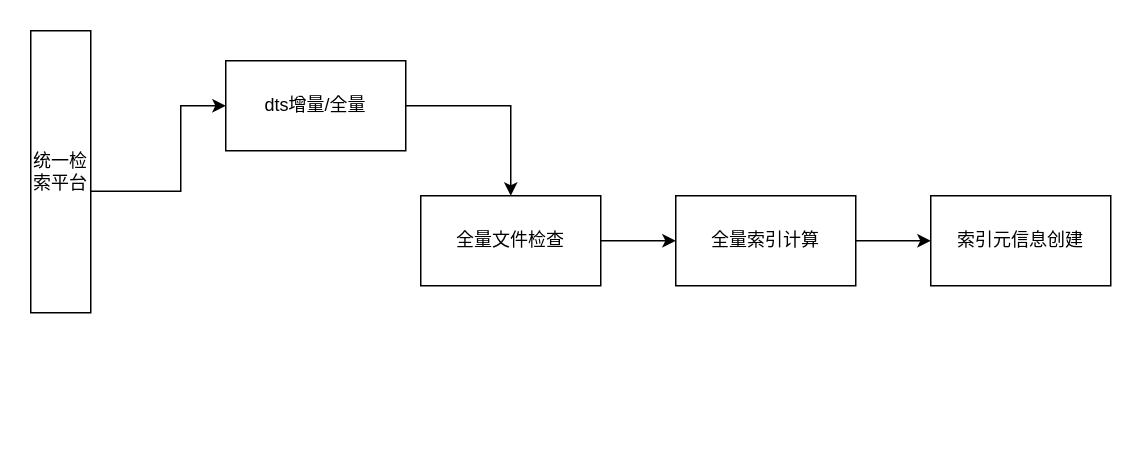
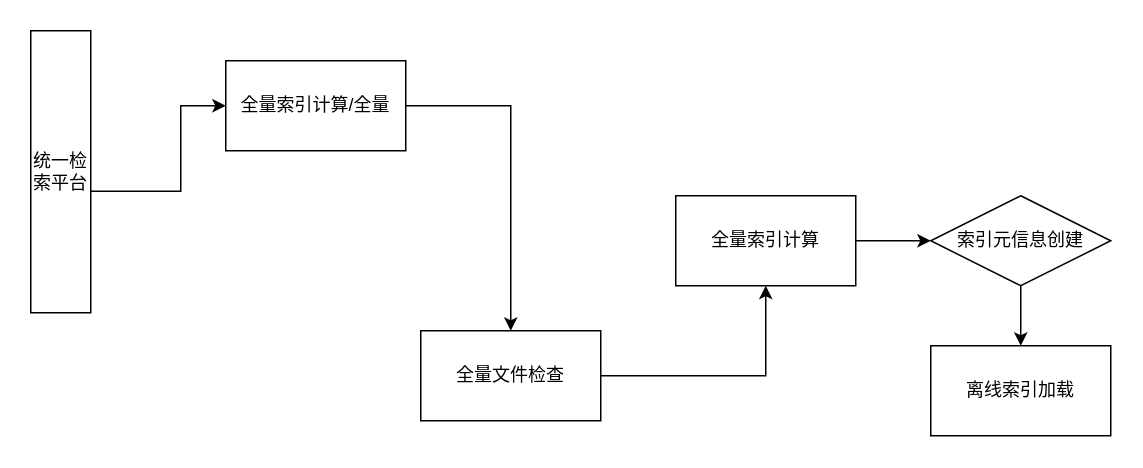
(316, 106) -> (316, 106)
(511, 241) -> (511, 376)
(1021, 241) -> (1021, 241)
none -> (1021, 311)
none -> (1021, 391)
